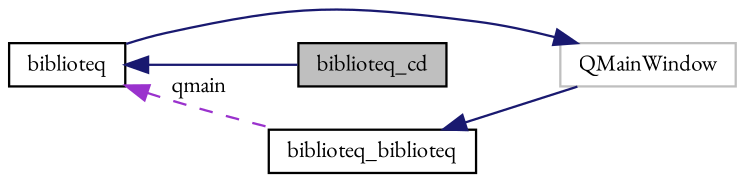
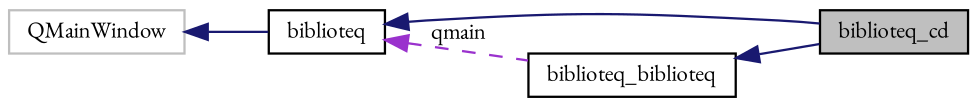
(521, 105) -> (789, 49)
